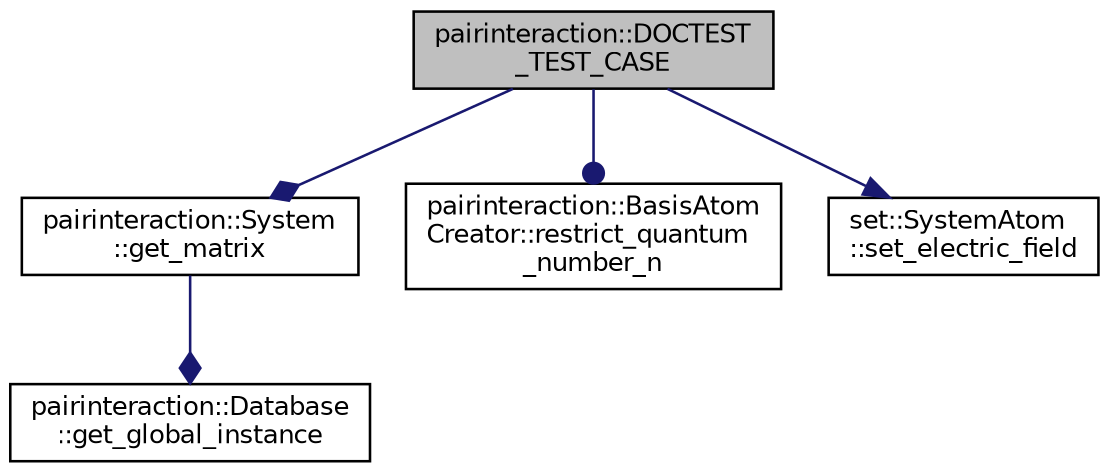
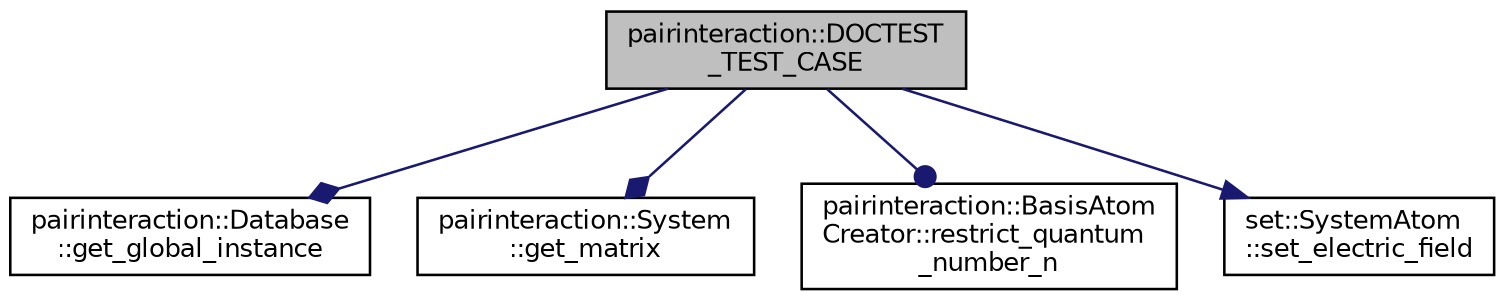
(190, 314) -> (503, 139)
